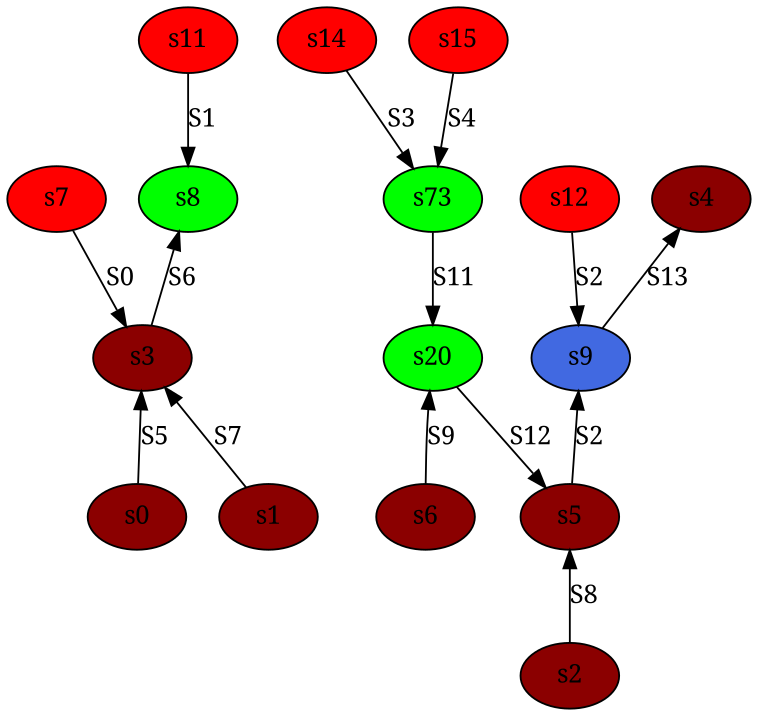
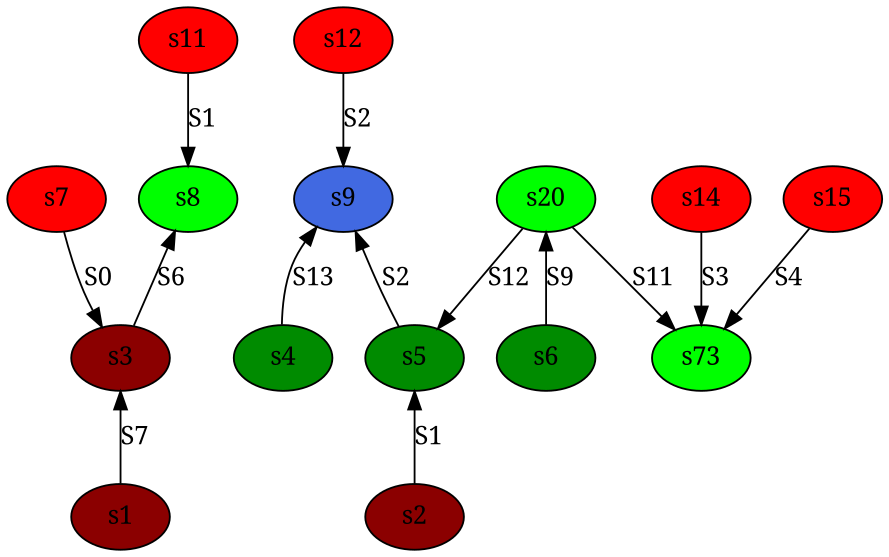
(701, 199) -> (283, 358)
(433, 269) -> (617, 272)
(635, 286) -> (287, 281)
(137, 517) -> none
(426, 517) -> (546, 358)
(570, 517) -> (415, 358)
(584, 596) -> (429, 437)
